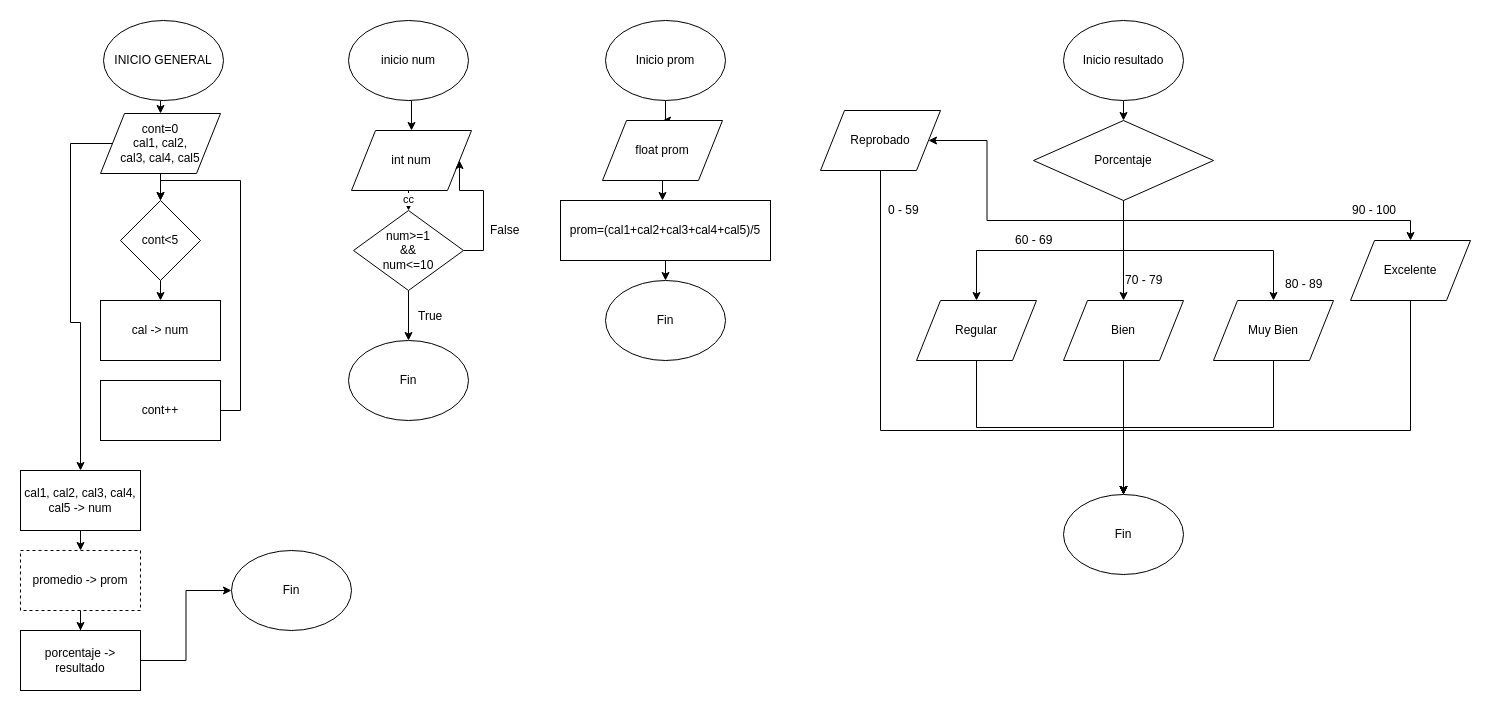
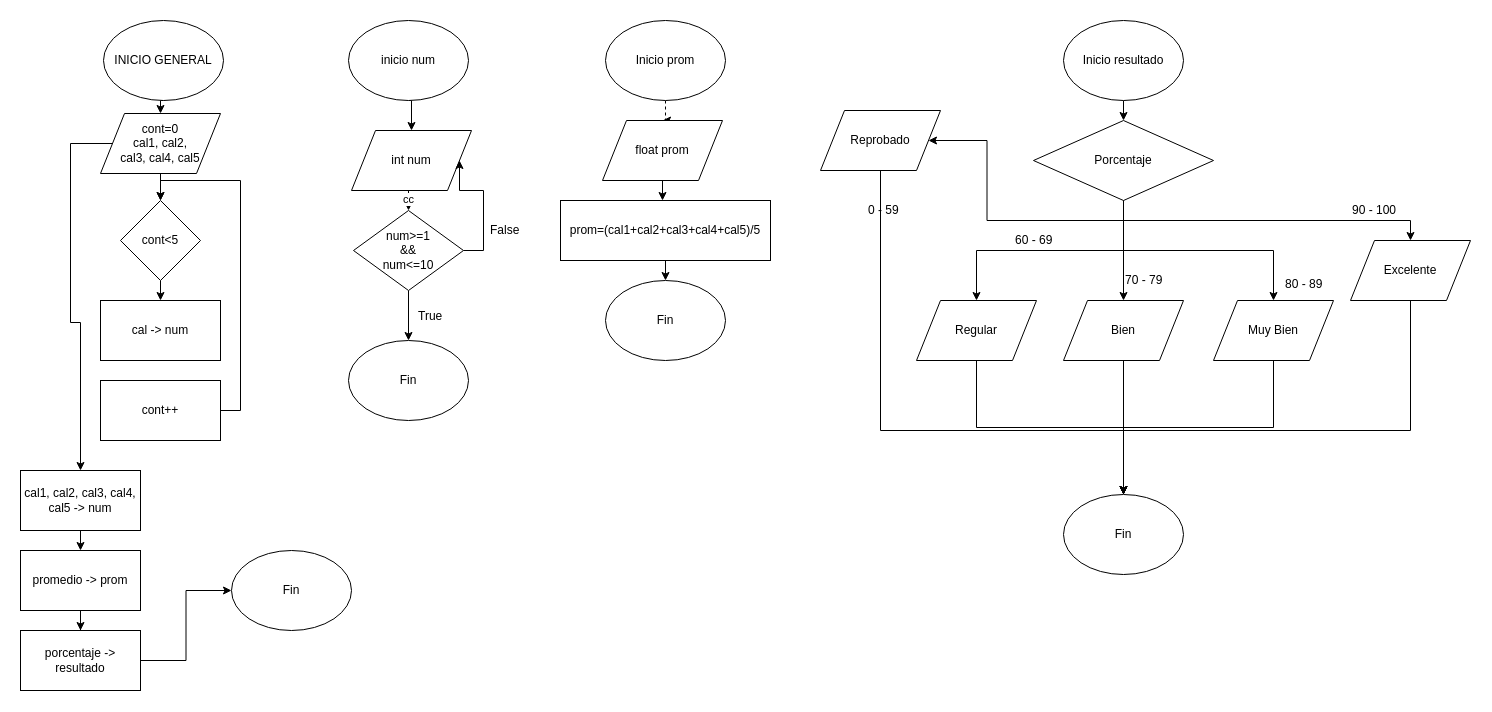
(666, 112) -> (666, 112)
(912, 211) -> (892, 211)
(81, 581) -> (81, 581)
